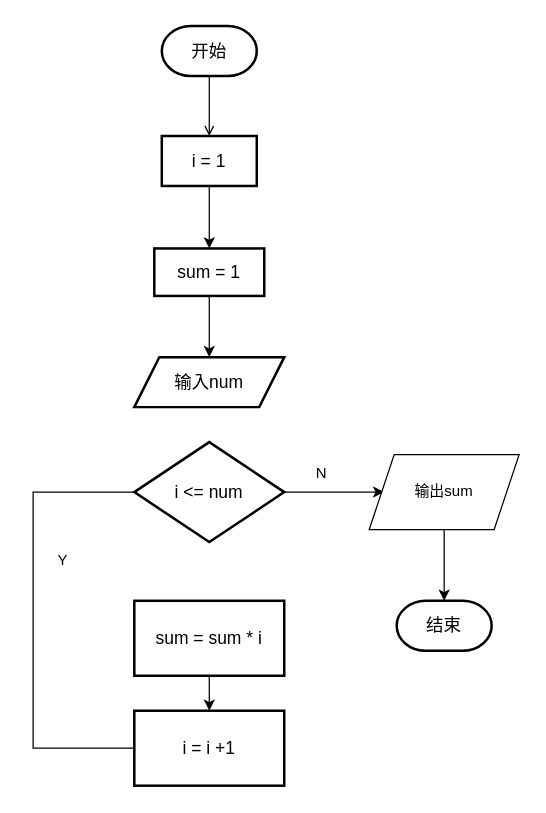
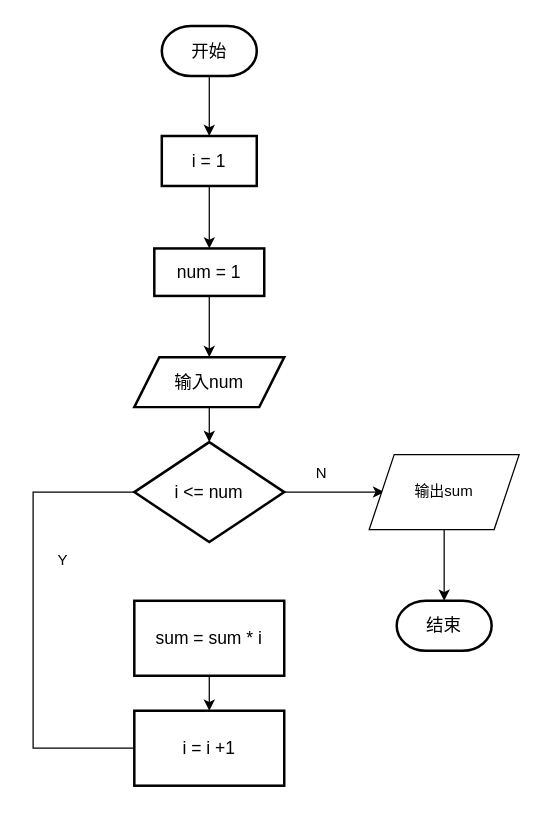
(209, 128) -> (209, 126)
(209, 272) -> (209, 272)
none -> (209, 429)
